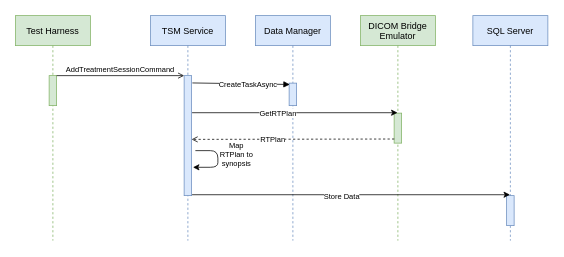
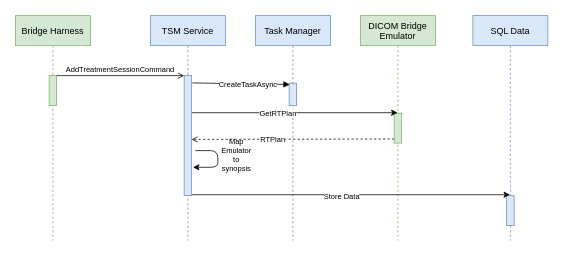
(53, 31) -> (53, 31)
(293, 31) -> (293, 31)
(510, 31) -> (510, 31)
(237, 154) -> (237, 154)
